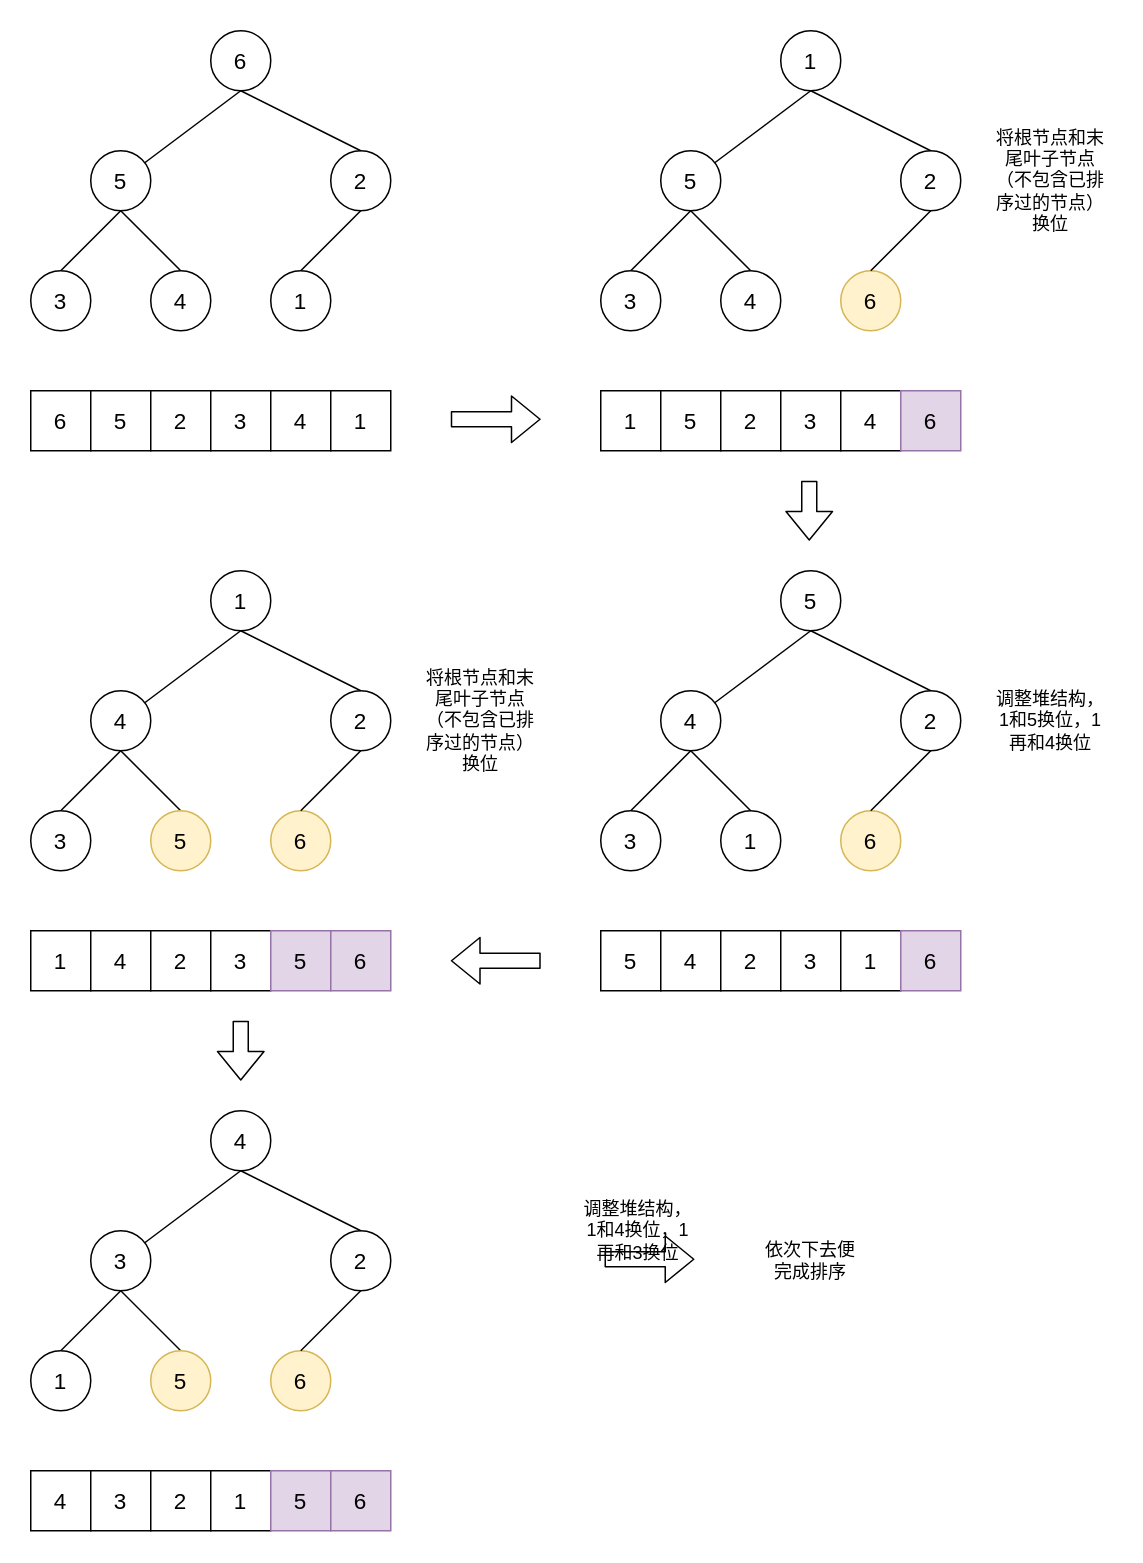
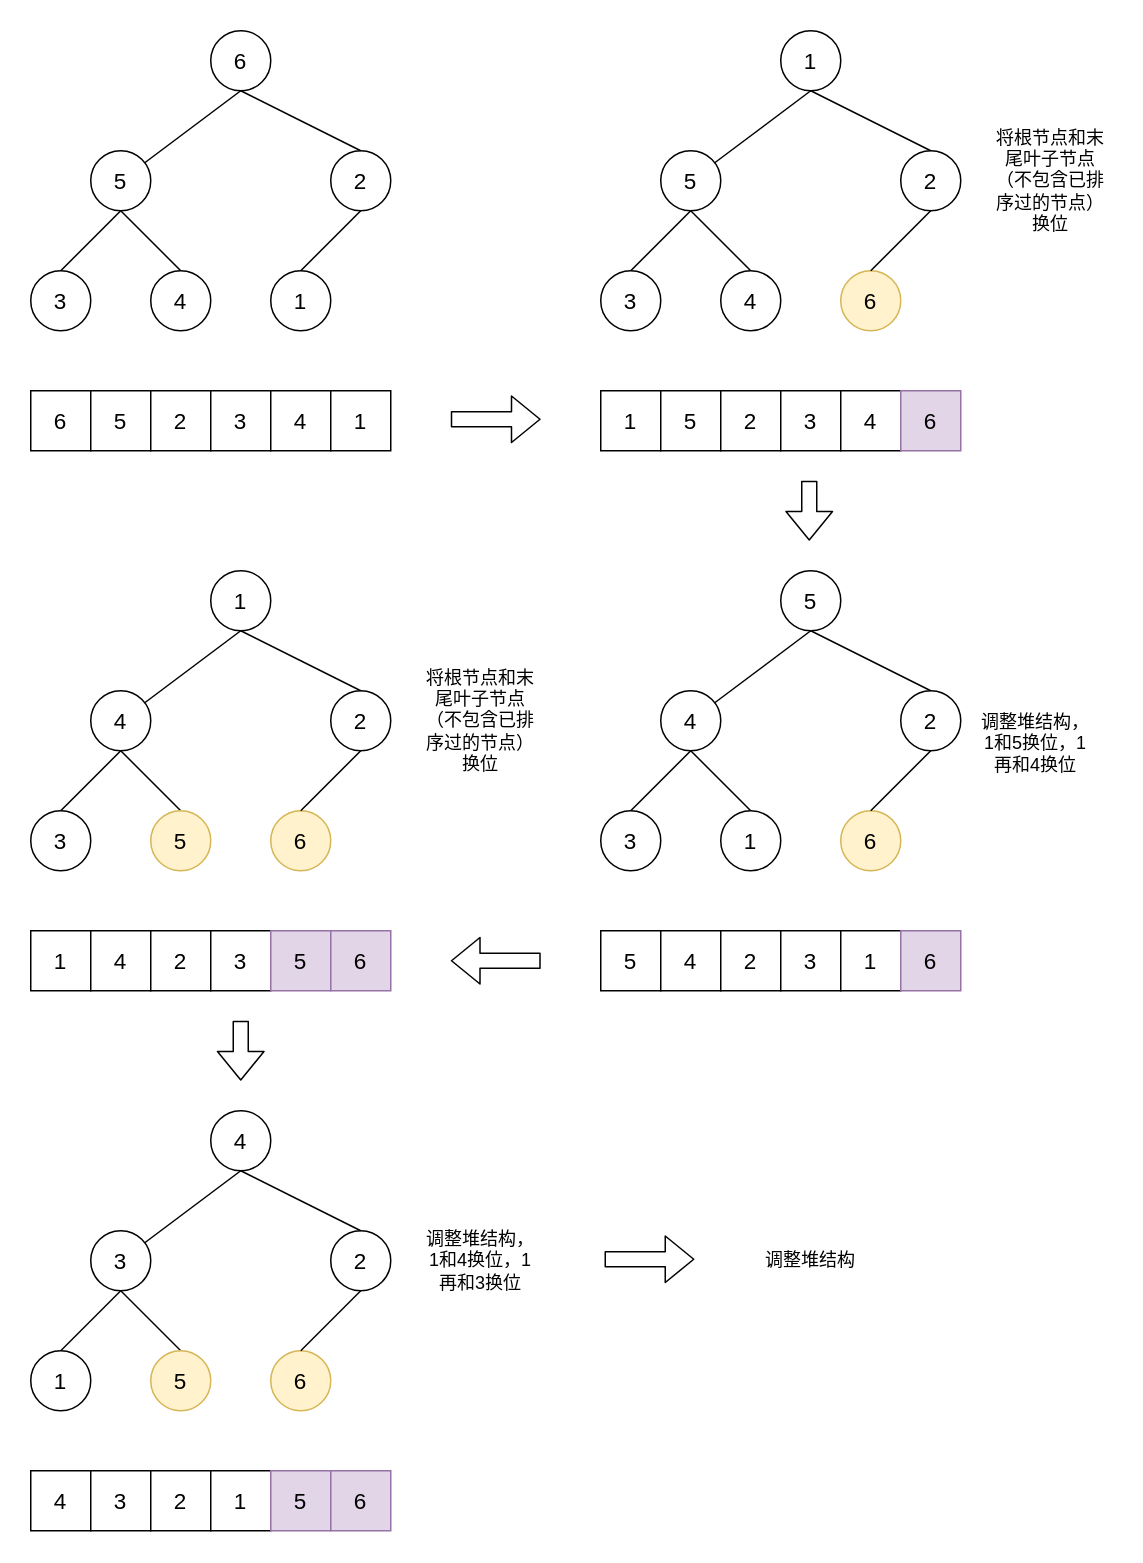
(1051, 721) -> (1036, 743)
(638, 1231) -> (481, 1261)
(811, 1261) -> (811, 1261)
